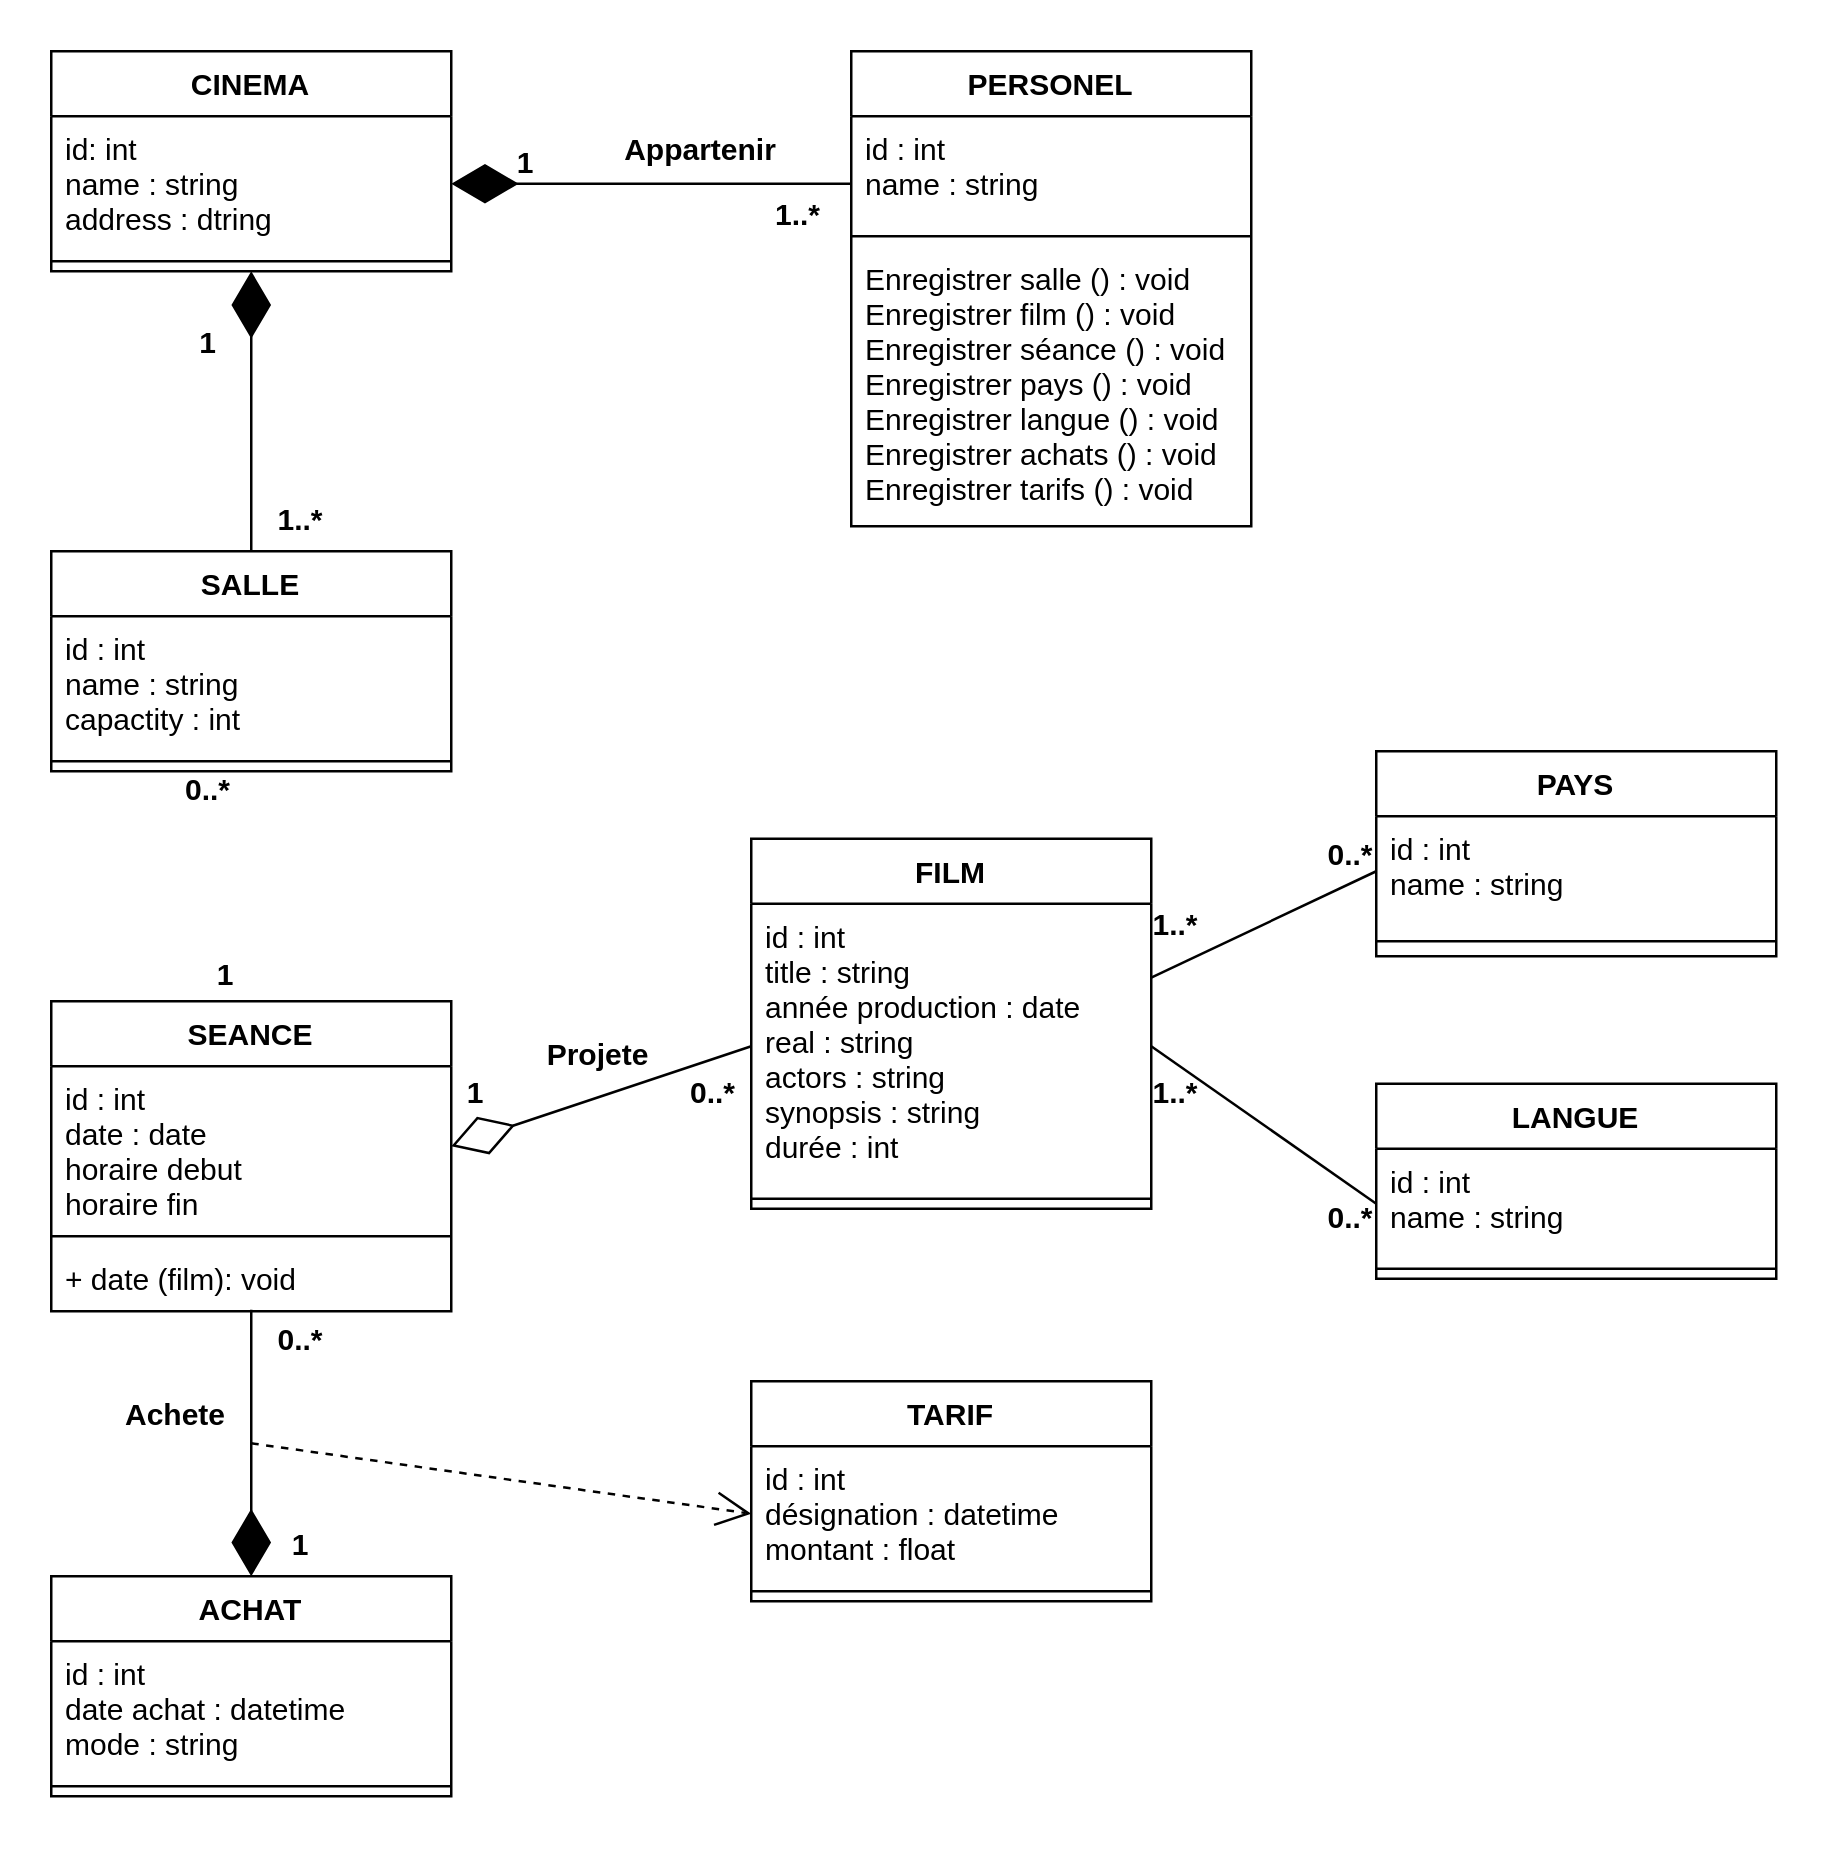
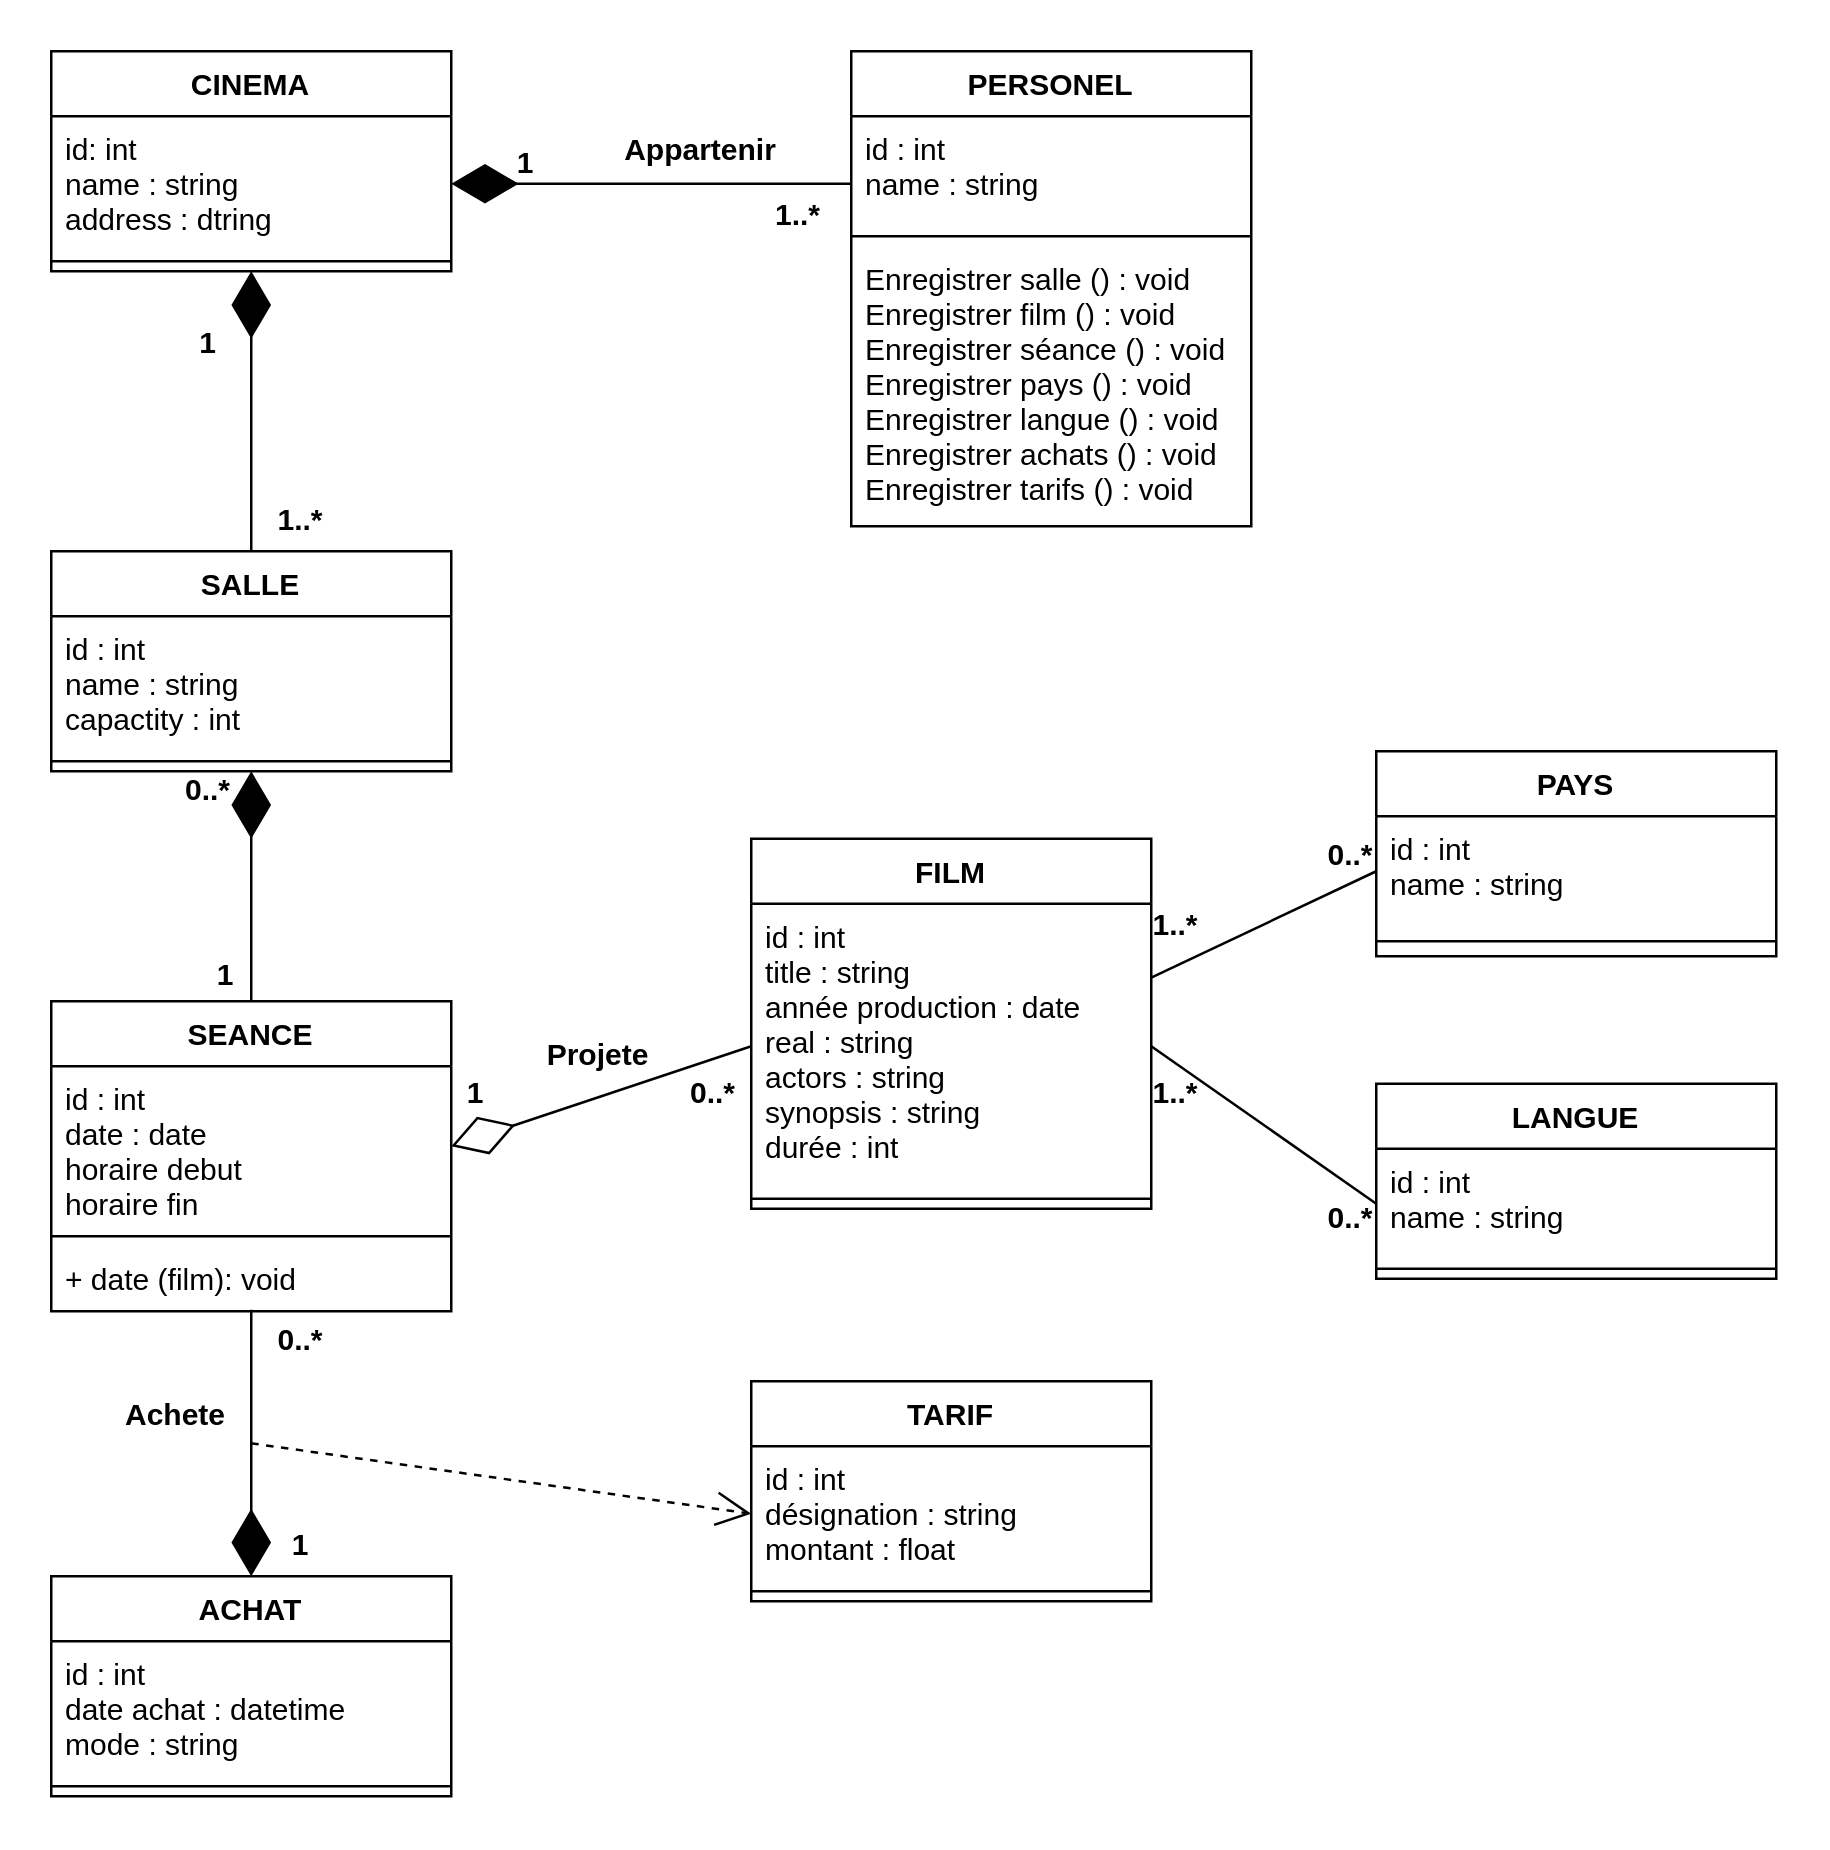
none -> (251, 919)
(813, 1480) -> (813, 1480)
